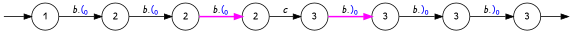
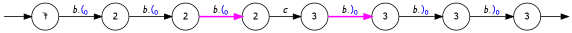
(45, 17) -> (45, 17)
